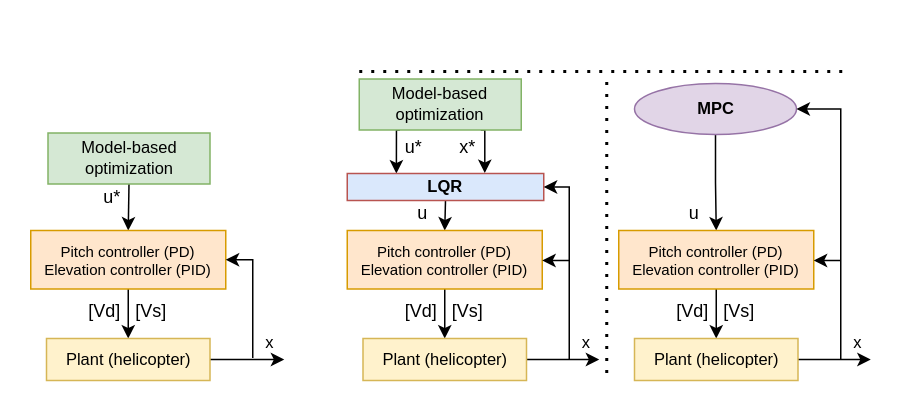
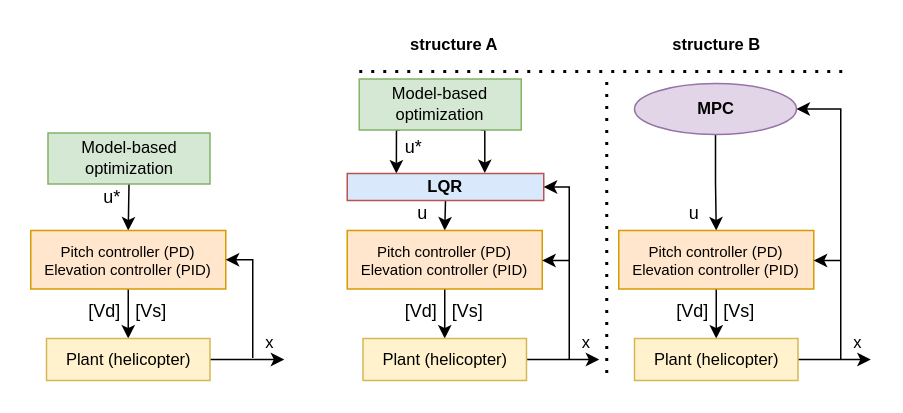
none -> (454, 44)
none -> (716, 44)
(467, 148) -> none
